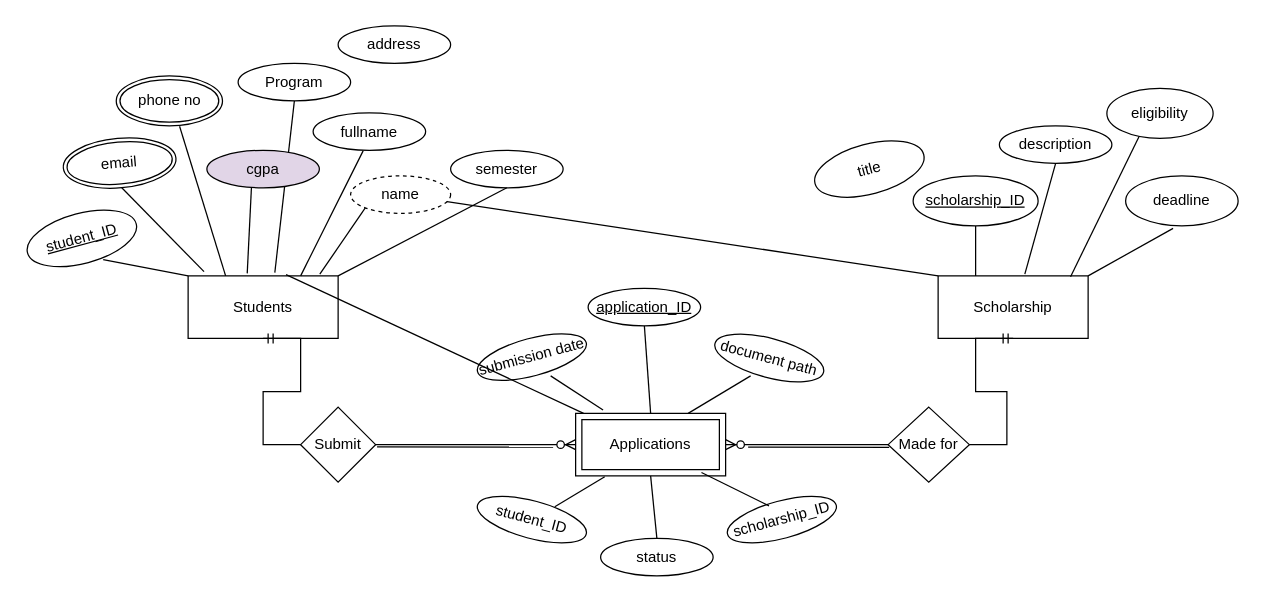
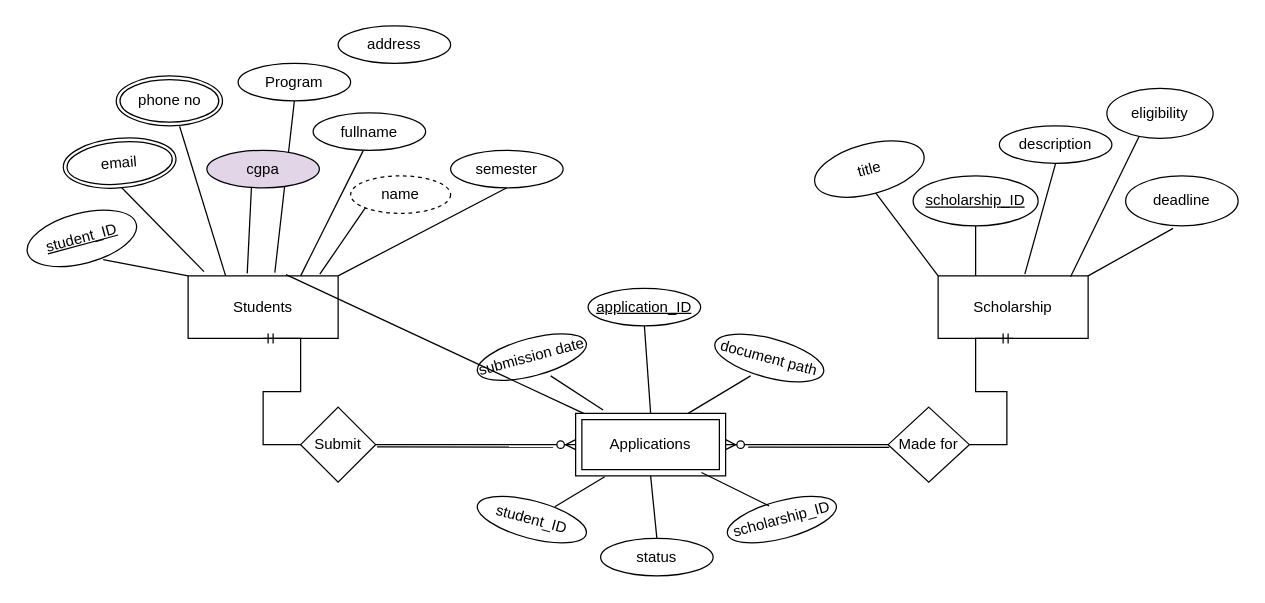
(706, 241) -> (907, 235)
